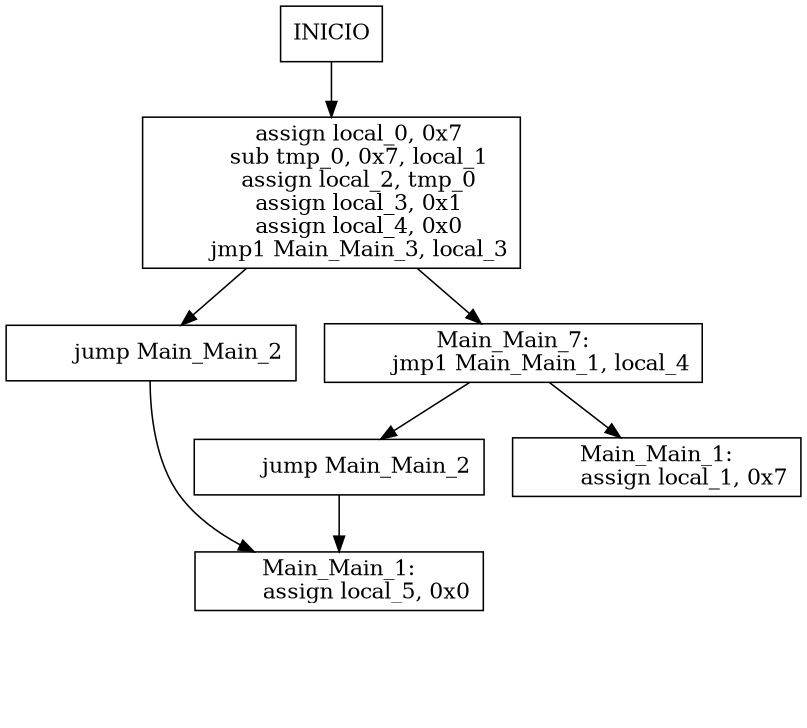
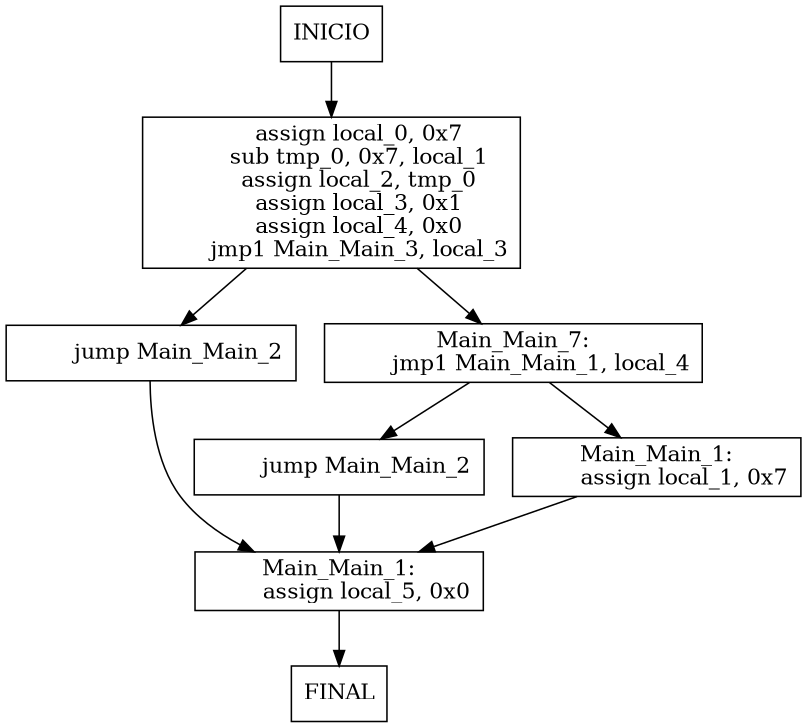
none -> (506, 522)
none -> (339, 694)
